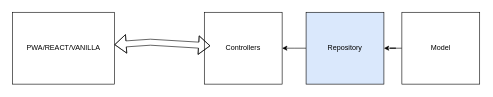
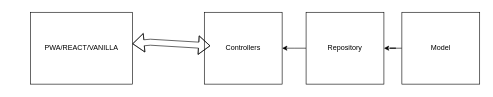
(63, 48) -> (81, 48)
(345, 48) -> (345, 48)
